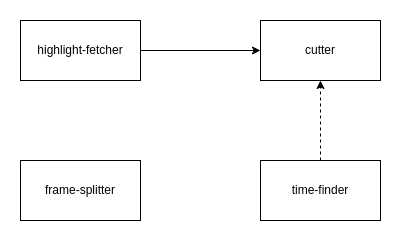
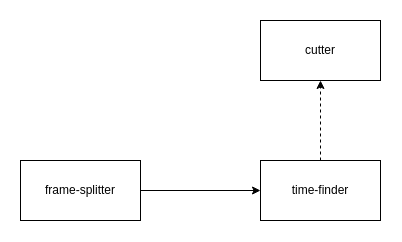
(81, 51) -> none
(197, 51) -> none
none -> (197, 191)
